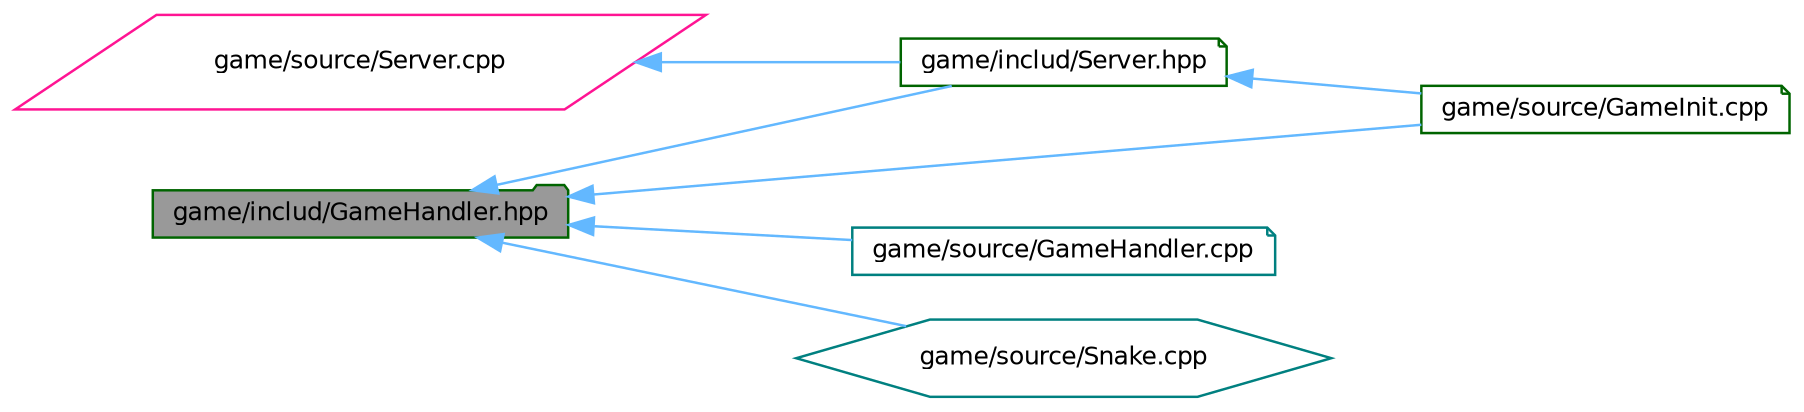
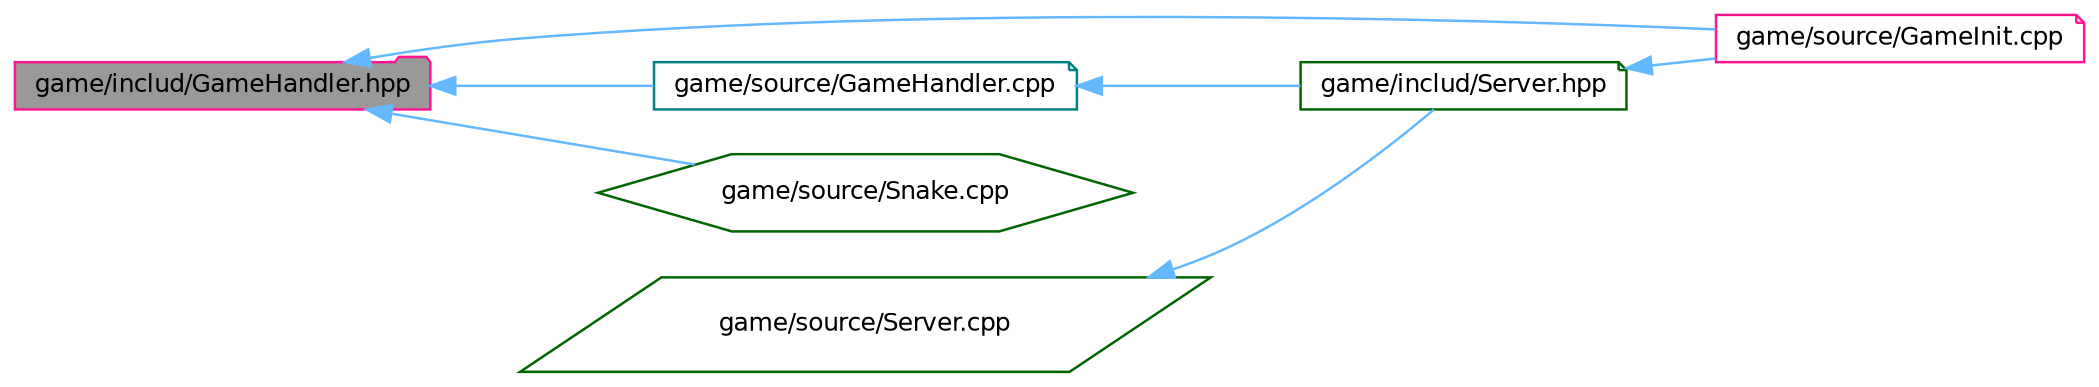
(360, 62) -> (865, 325)
(1605, 109) -> (1900, 39)
(724, 135) -> (1201, 86)
(360, 214) -> (223, 86)
(1064, 358) -> (865, 193)
